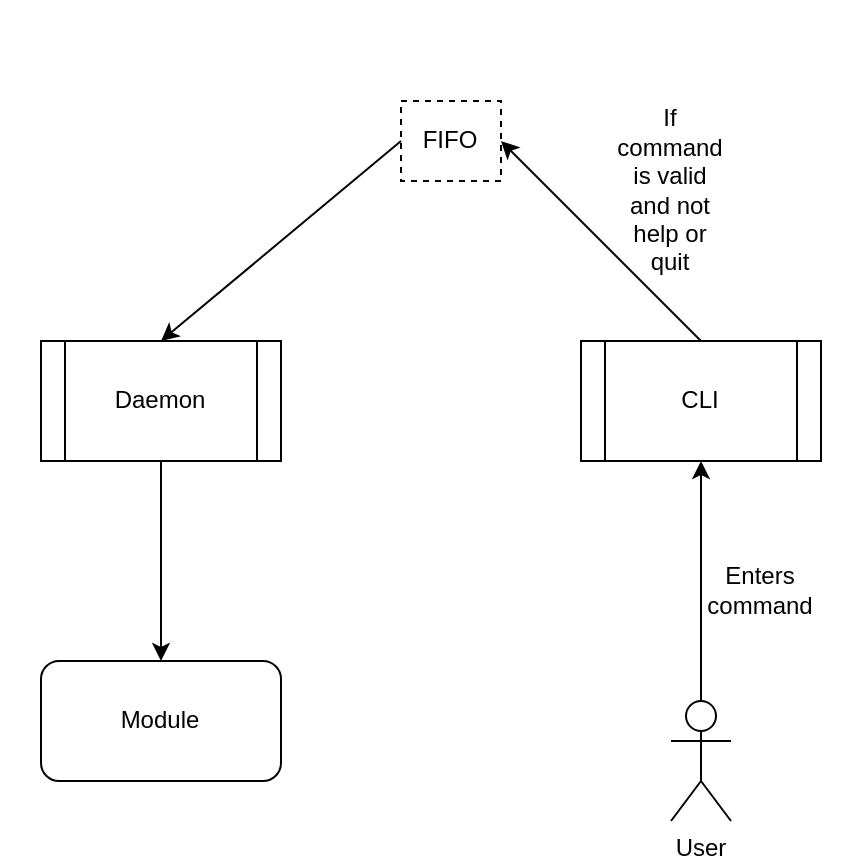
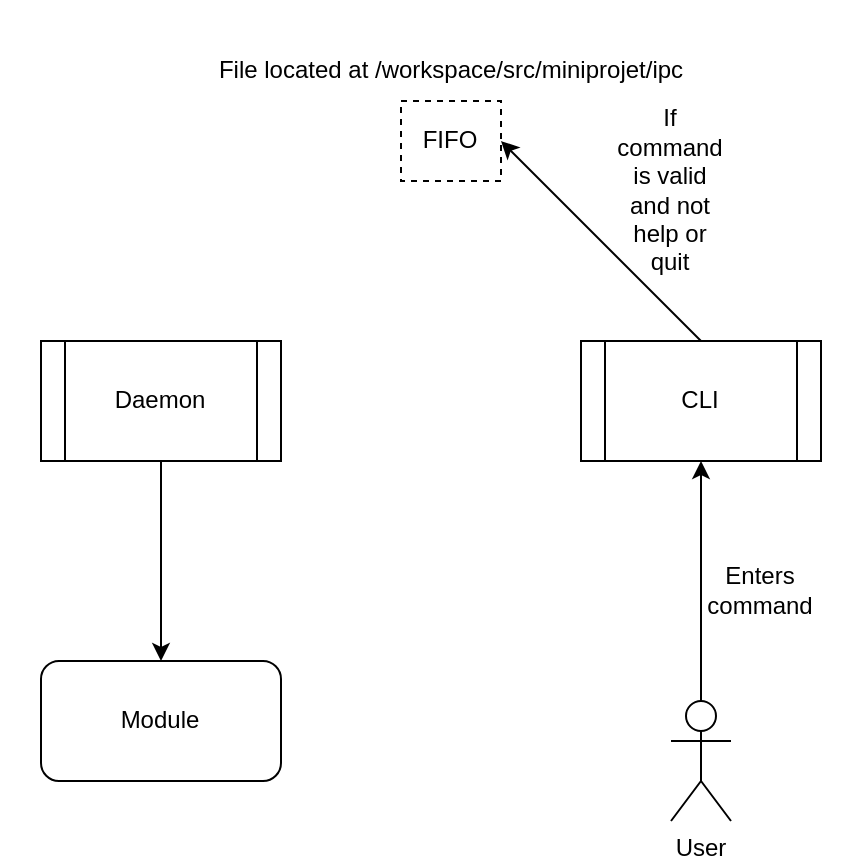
none -> (451, 71)
(286, 237) -> none
